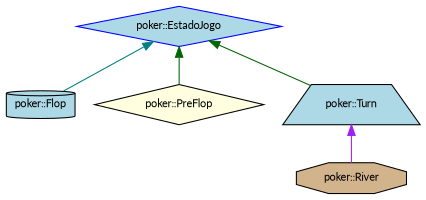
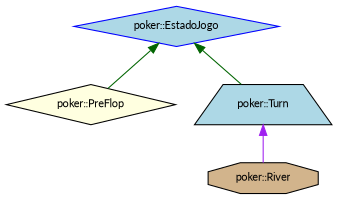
(41, 105) -> none
